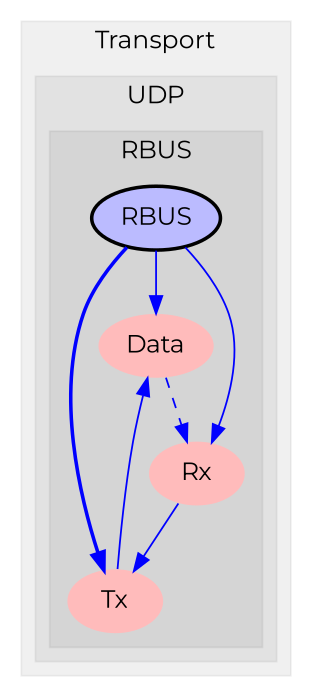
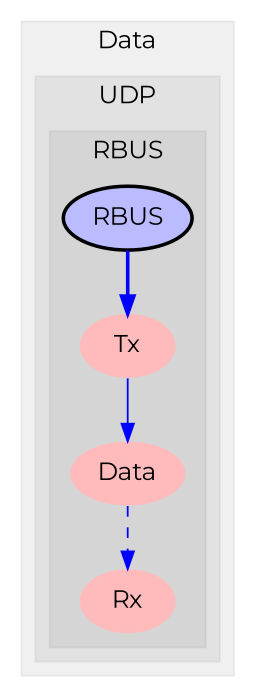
(156, 42) -> (128, 42)
(156, 273) -> none
(233, 331) -> none
(161, 530) -> none
